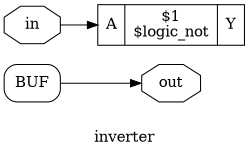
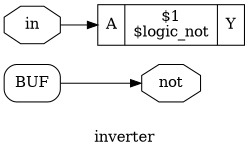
(171, 83) -> (171, 83)
